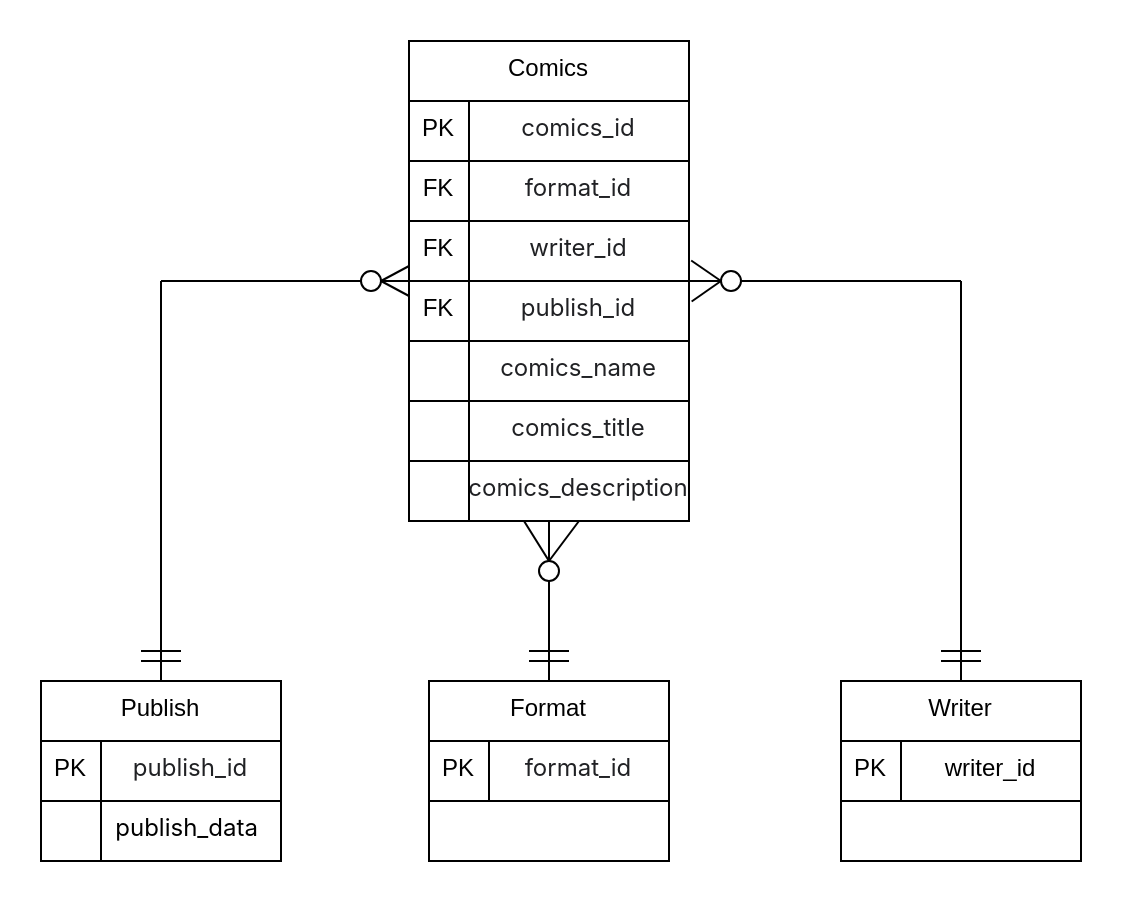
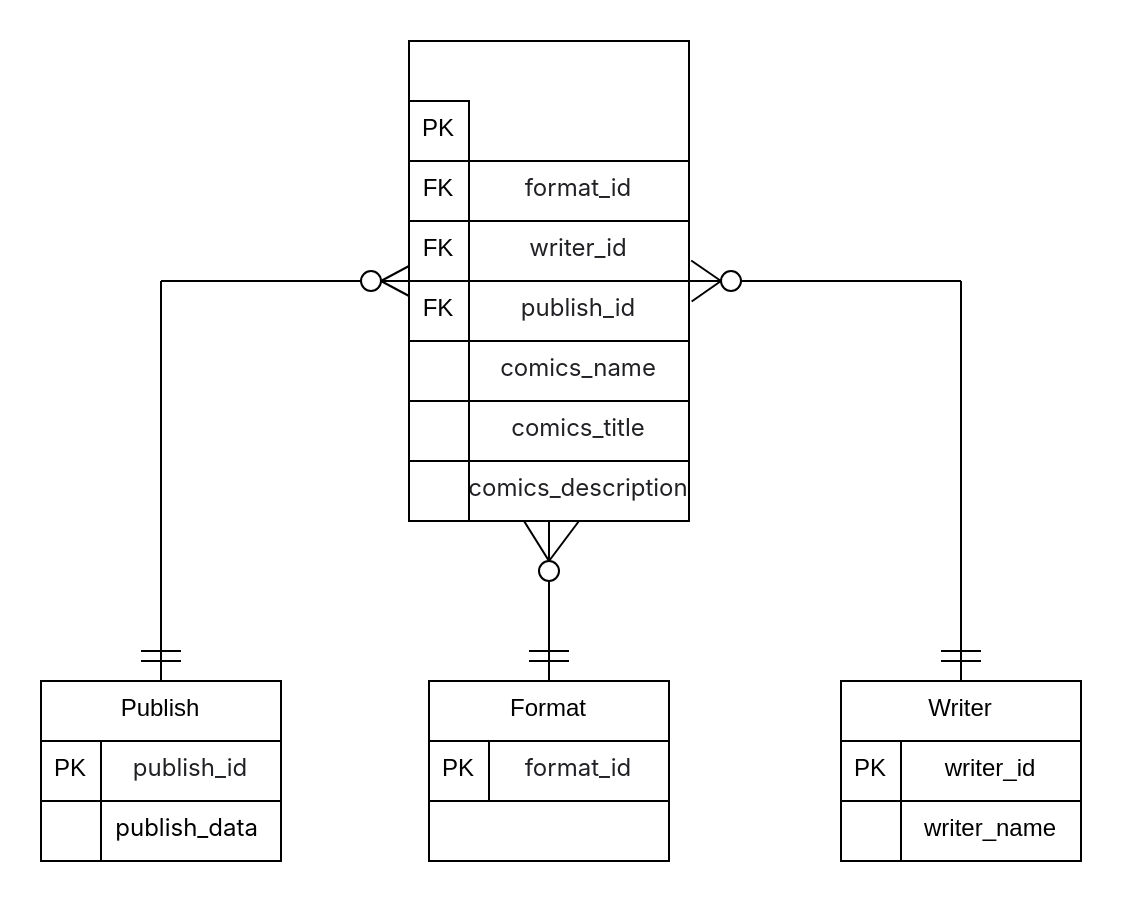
(549, 71) -> none
(579, 131) -> none
none -> (991, 831)
